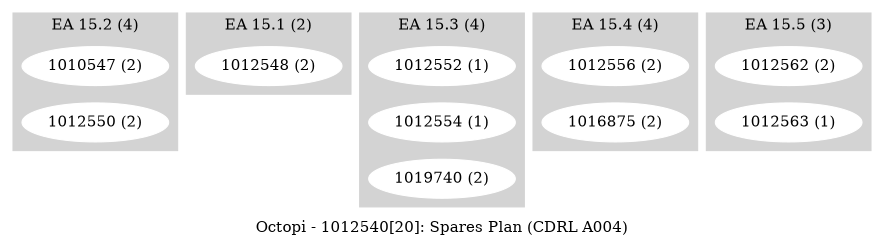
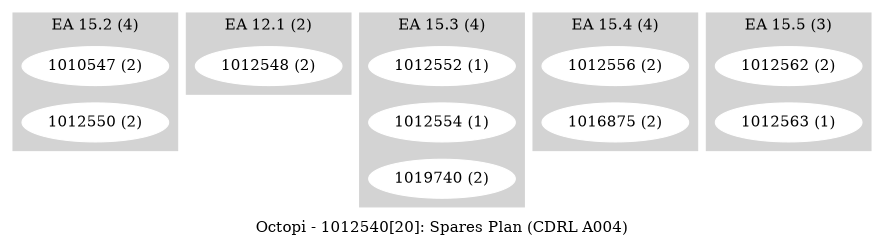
(269, 25) -> (269, 25)
